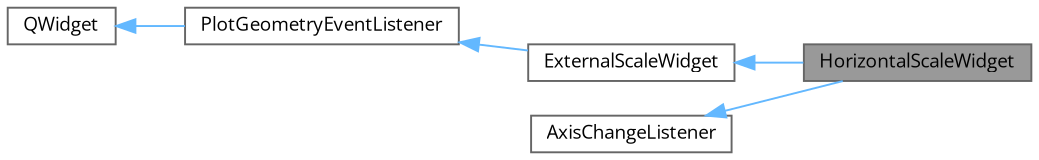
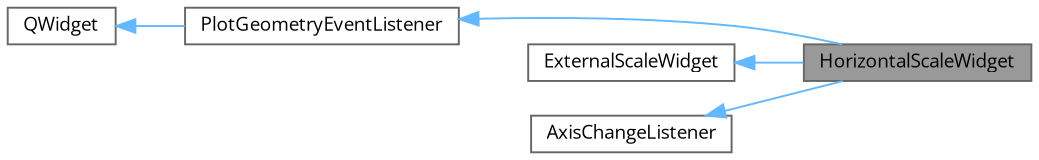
(504, 48) -> (661, 21)
